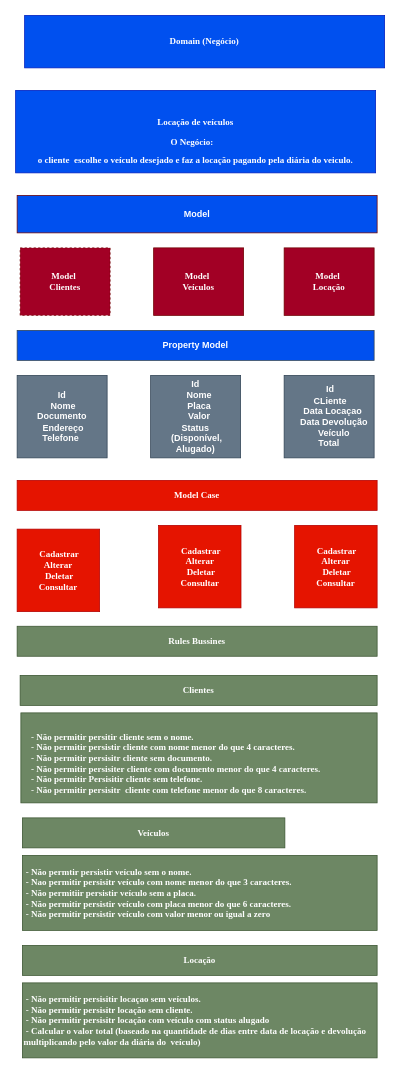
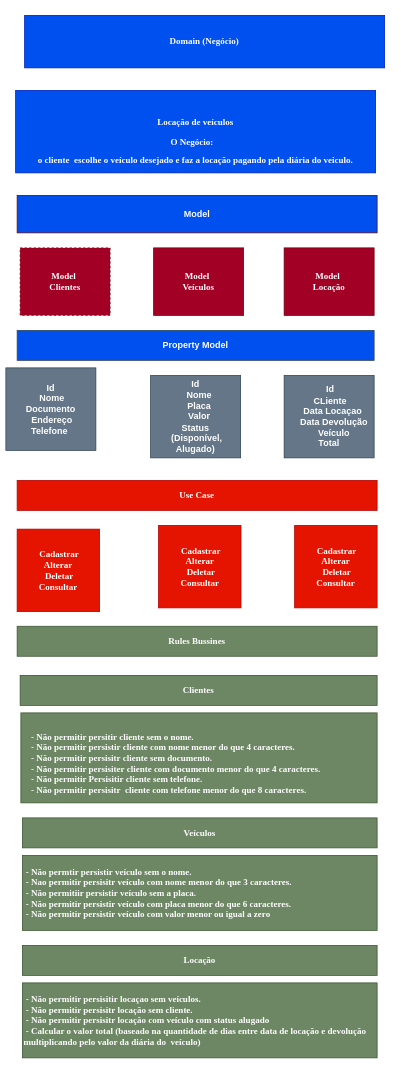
(62, 417) -> (51, 409)
(197, 495) -> (197, 495)
(153, 833) -> (200, 833)
